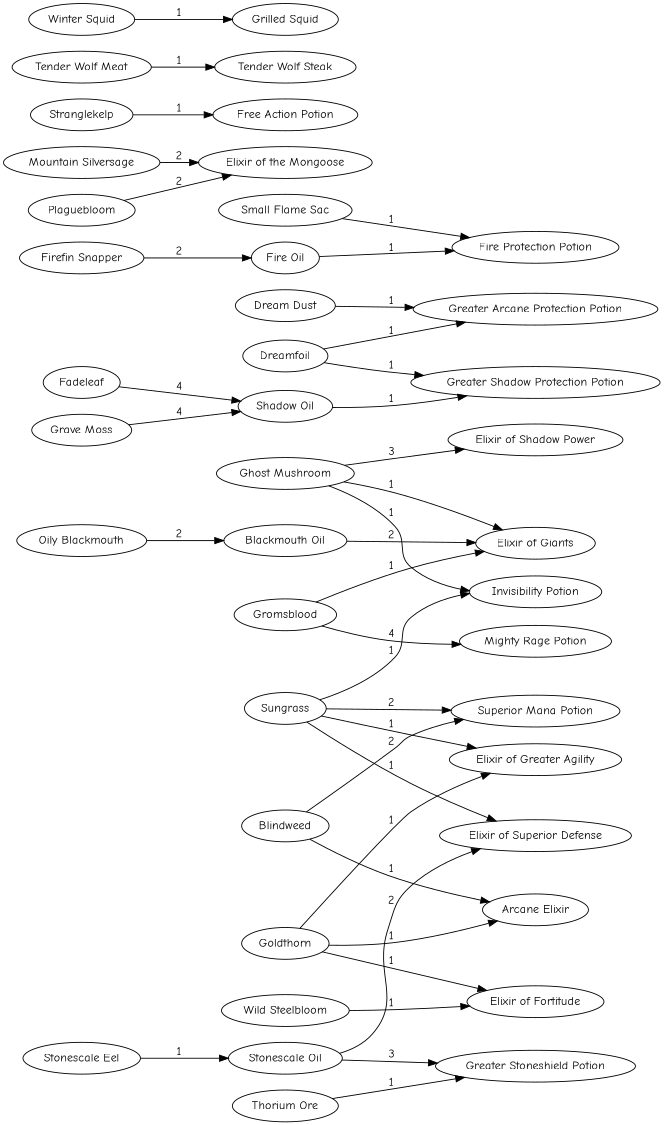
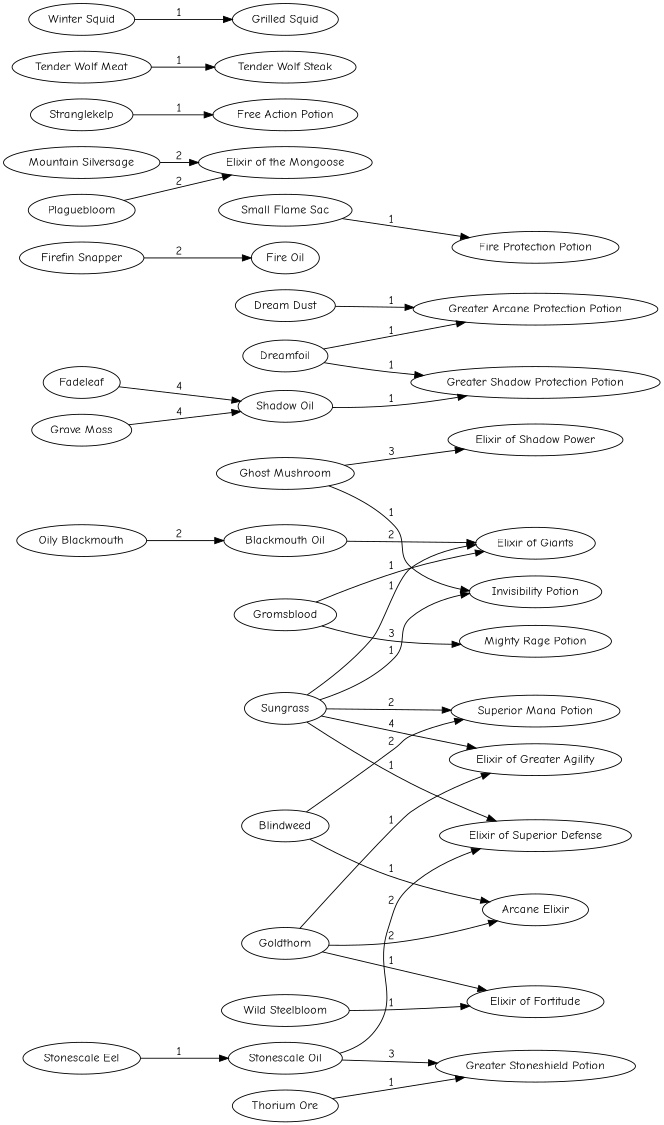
(382, 254) -> none
(420, 500) -> (385, 614)
(391, 634) -> (391, 634)
(391, 724) -> (391, 724)
(391, 936) -> (391, 936)
